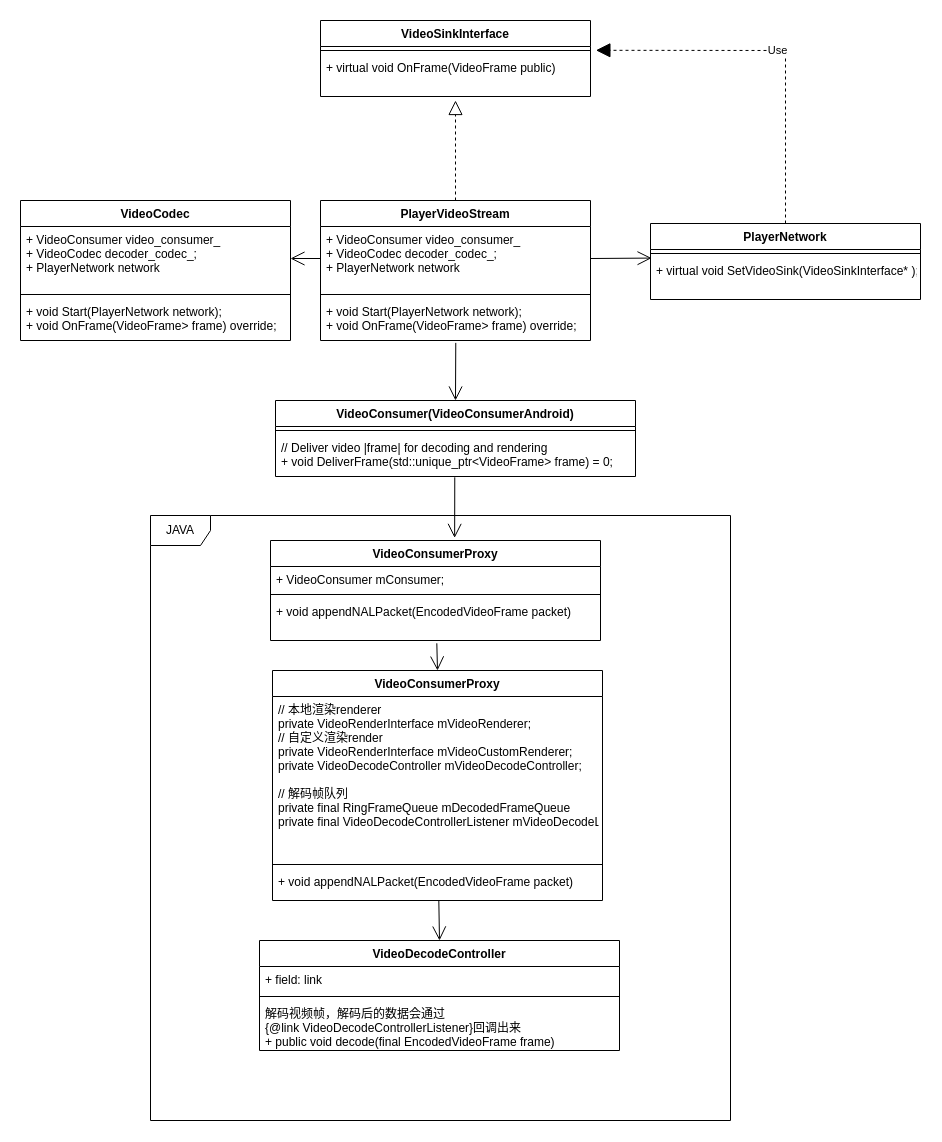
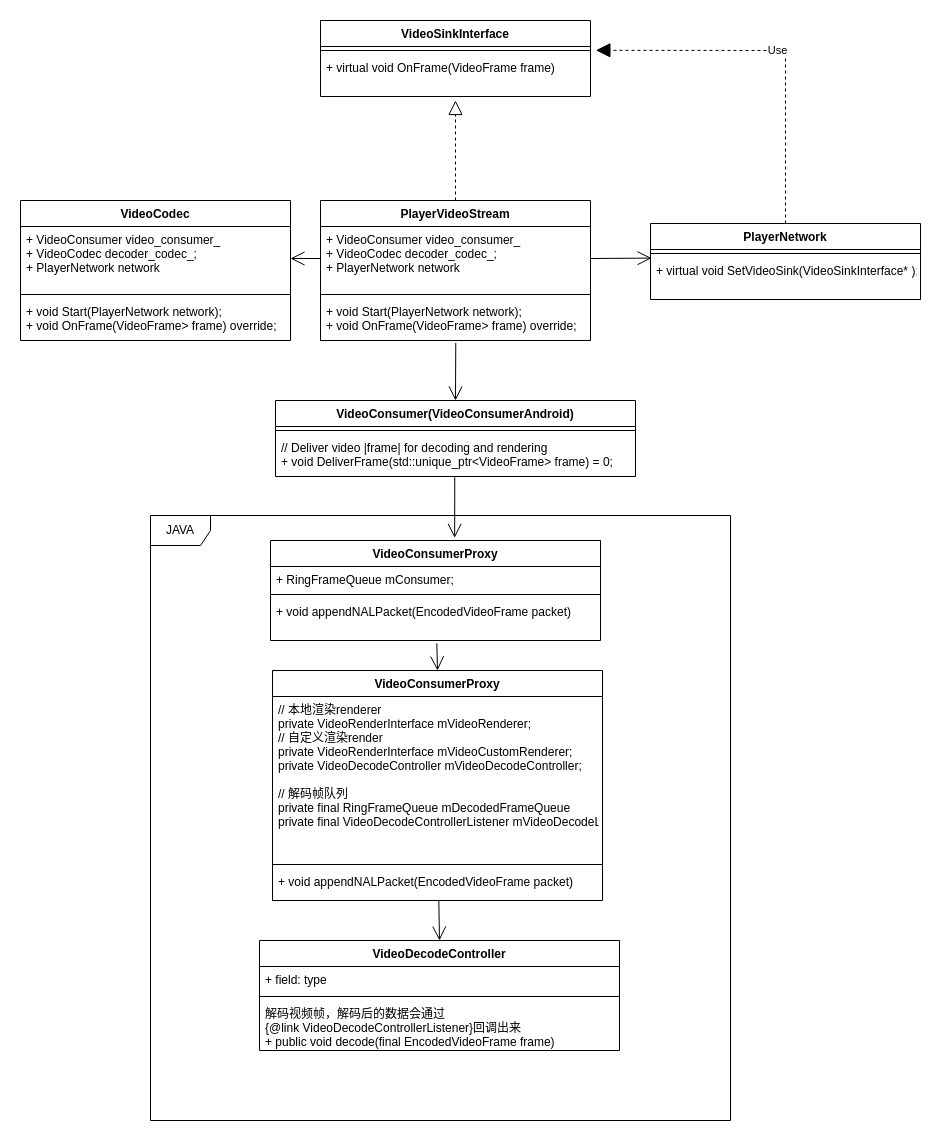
(448, 68) -> (448, 68)
(357, 580) -> (360, 580)
(298, 980) -> (301, 980)
